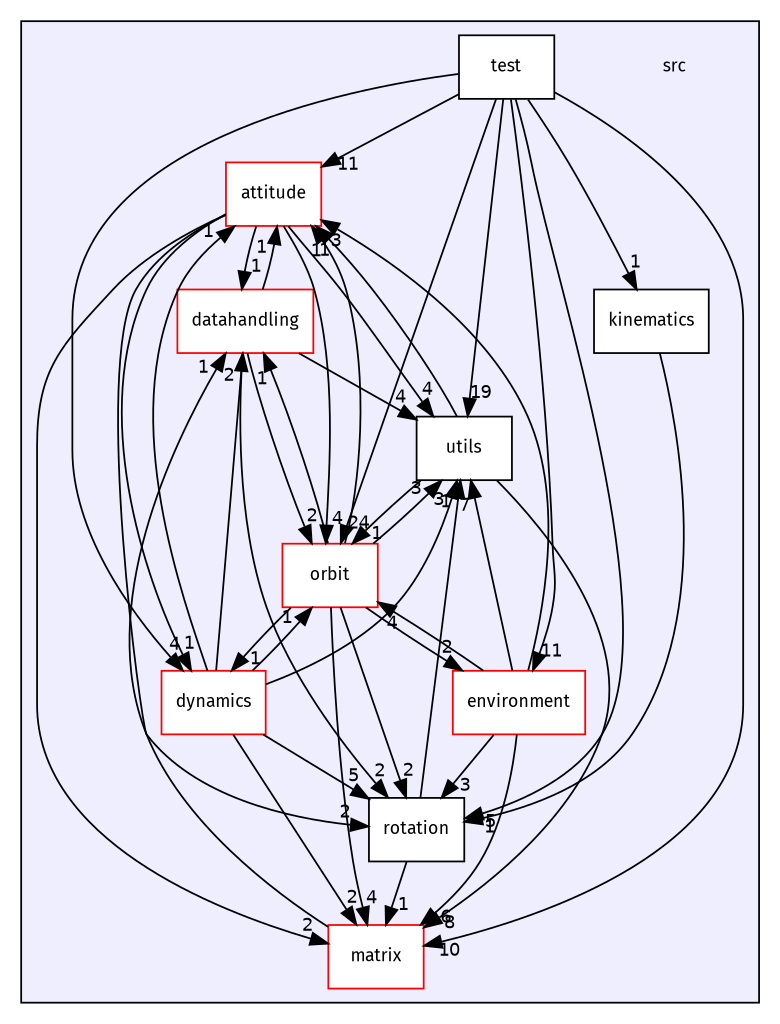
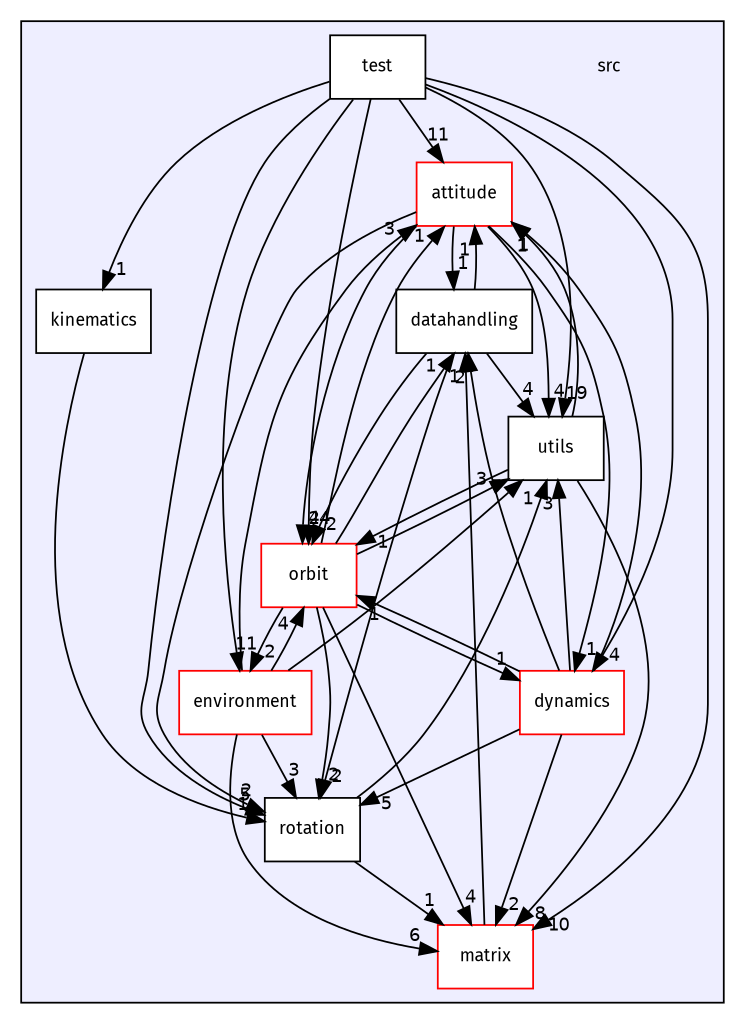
(245, 321) -> (464, 321)
(37, 609) -> none
